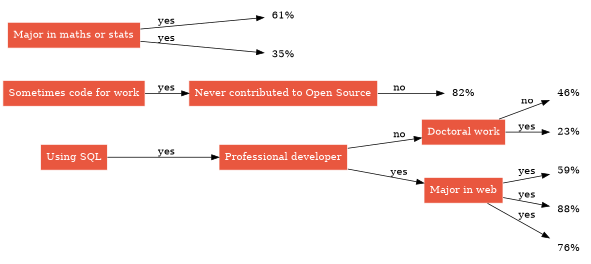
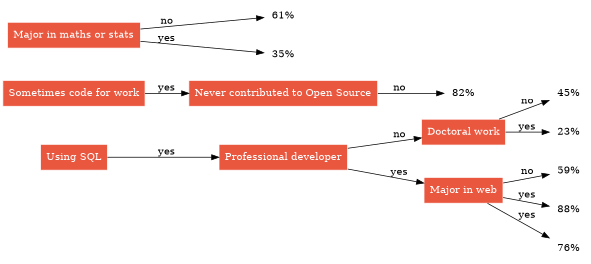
(167, 21) -> (167, 21)
(569, 93) -> (569, 93)
(527, 171) -> (527, 171)
